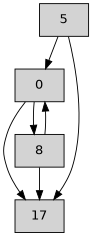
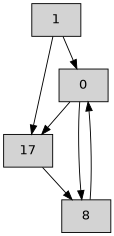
(64, 20) -> (56, 20)
(40, 179) -> (54, 180)
